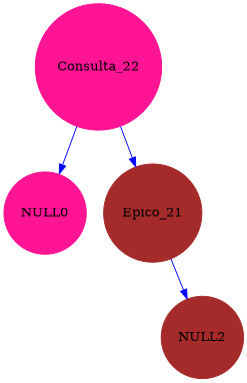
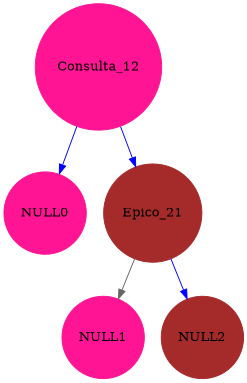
(98, 67) -> (98, 67)
none -> (103, 337)
